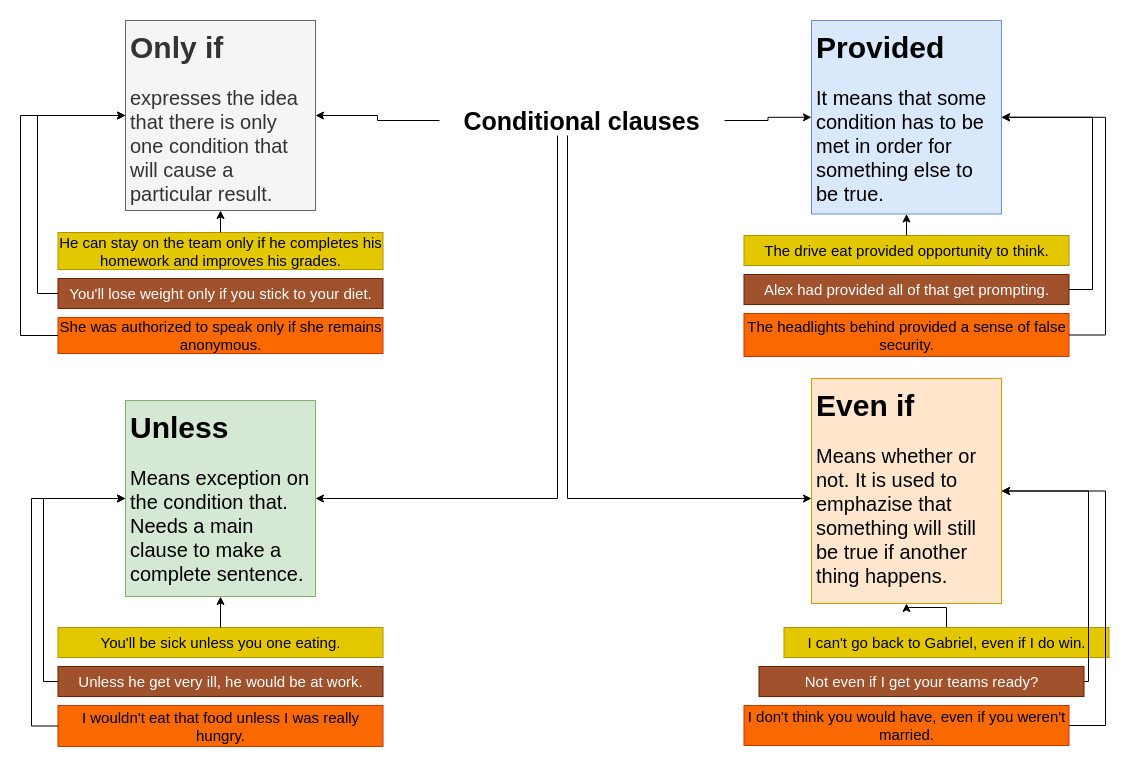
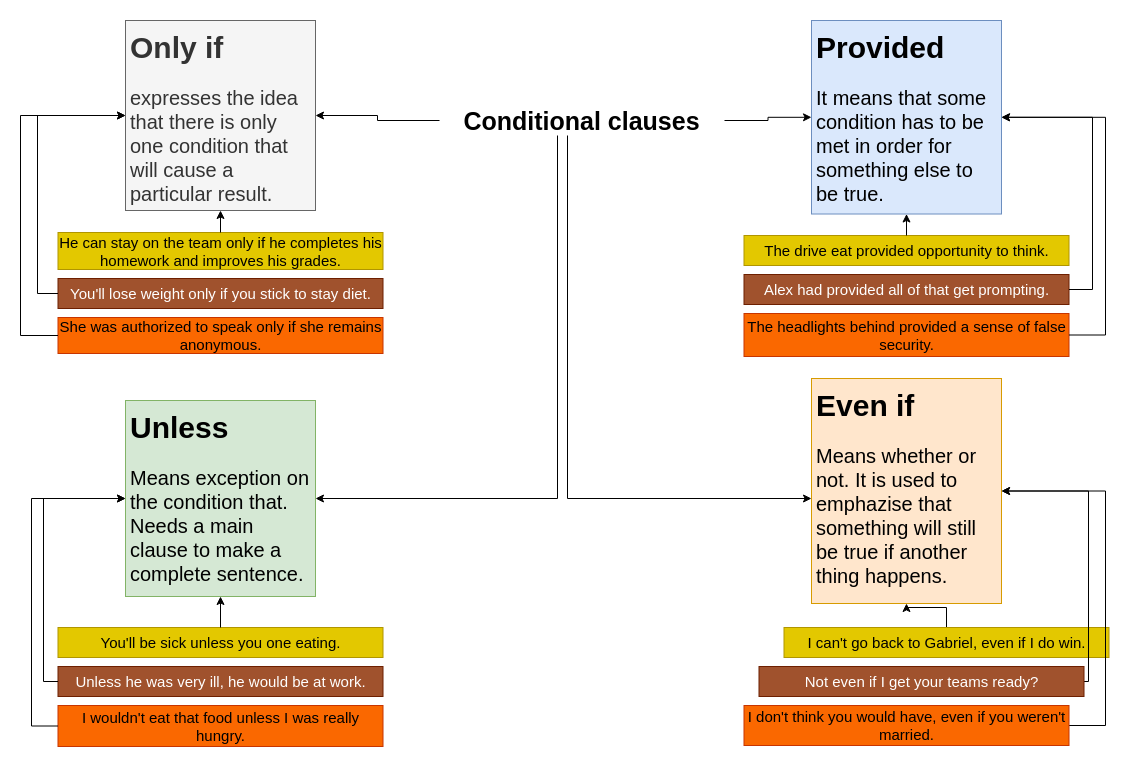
(221, 294) -> (221, 294)
(221, 682) -> (221, 682)
